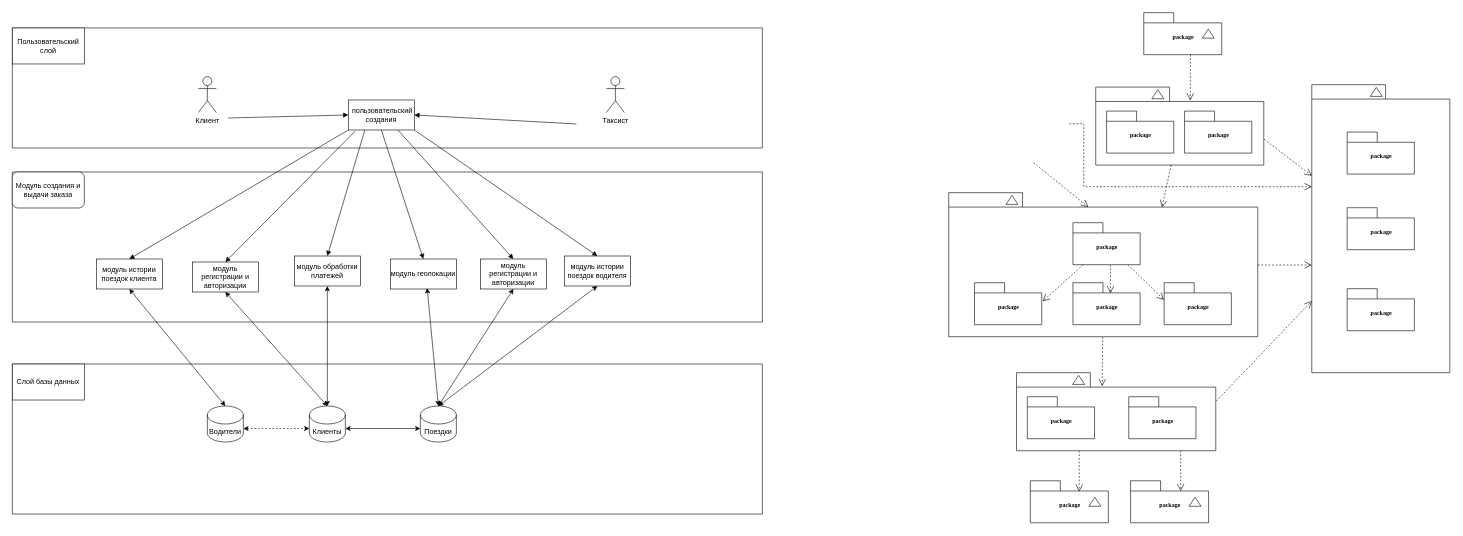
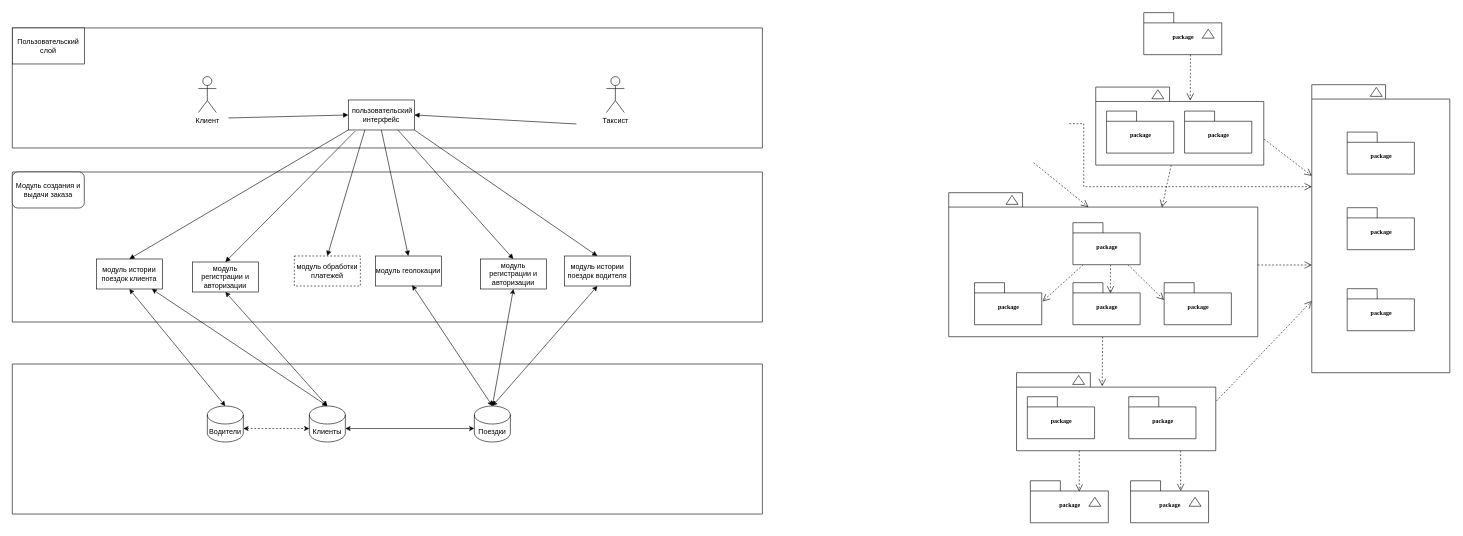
(381, 115) -> (381, 115)
(327, 271) -> (327, 271)
(423, 274) -> (408, 271)
(327, 346) -> (240, 348)
(48, 382) -> none
(438, 424) -> (492, 424)
